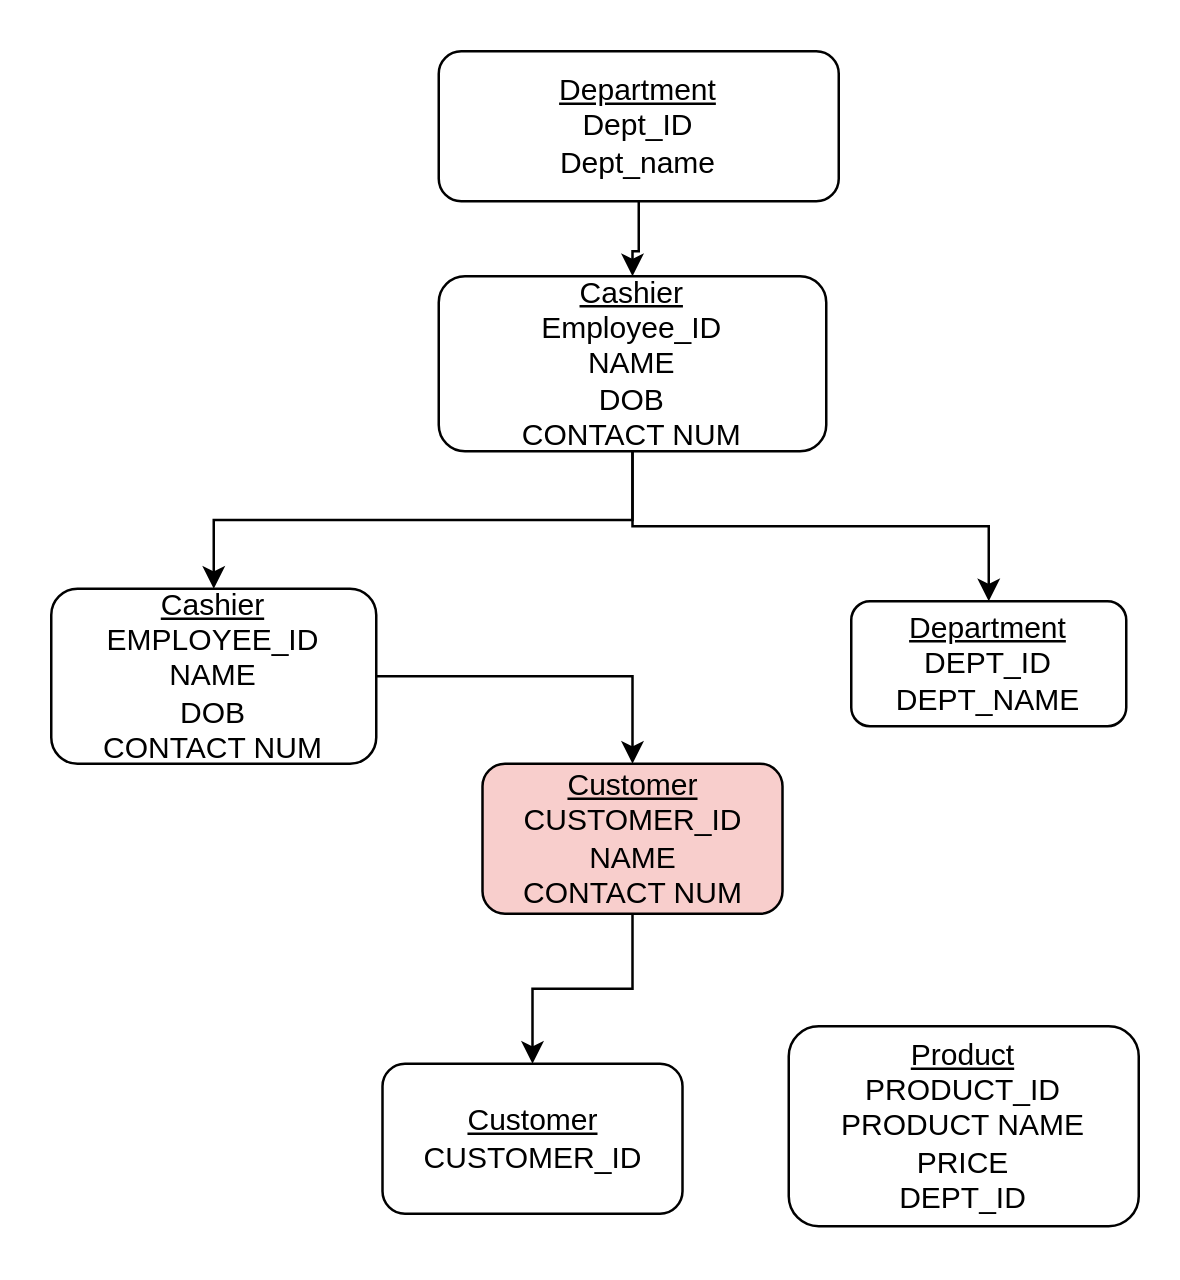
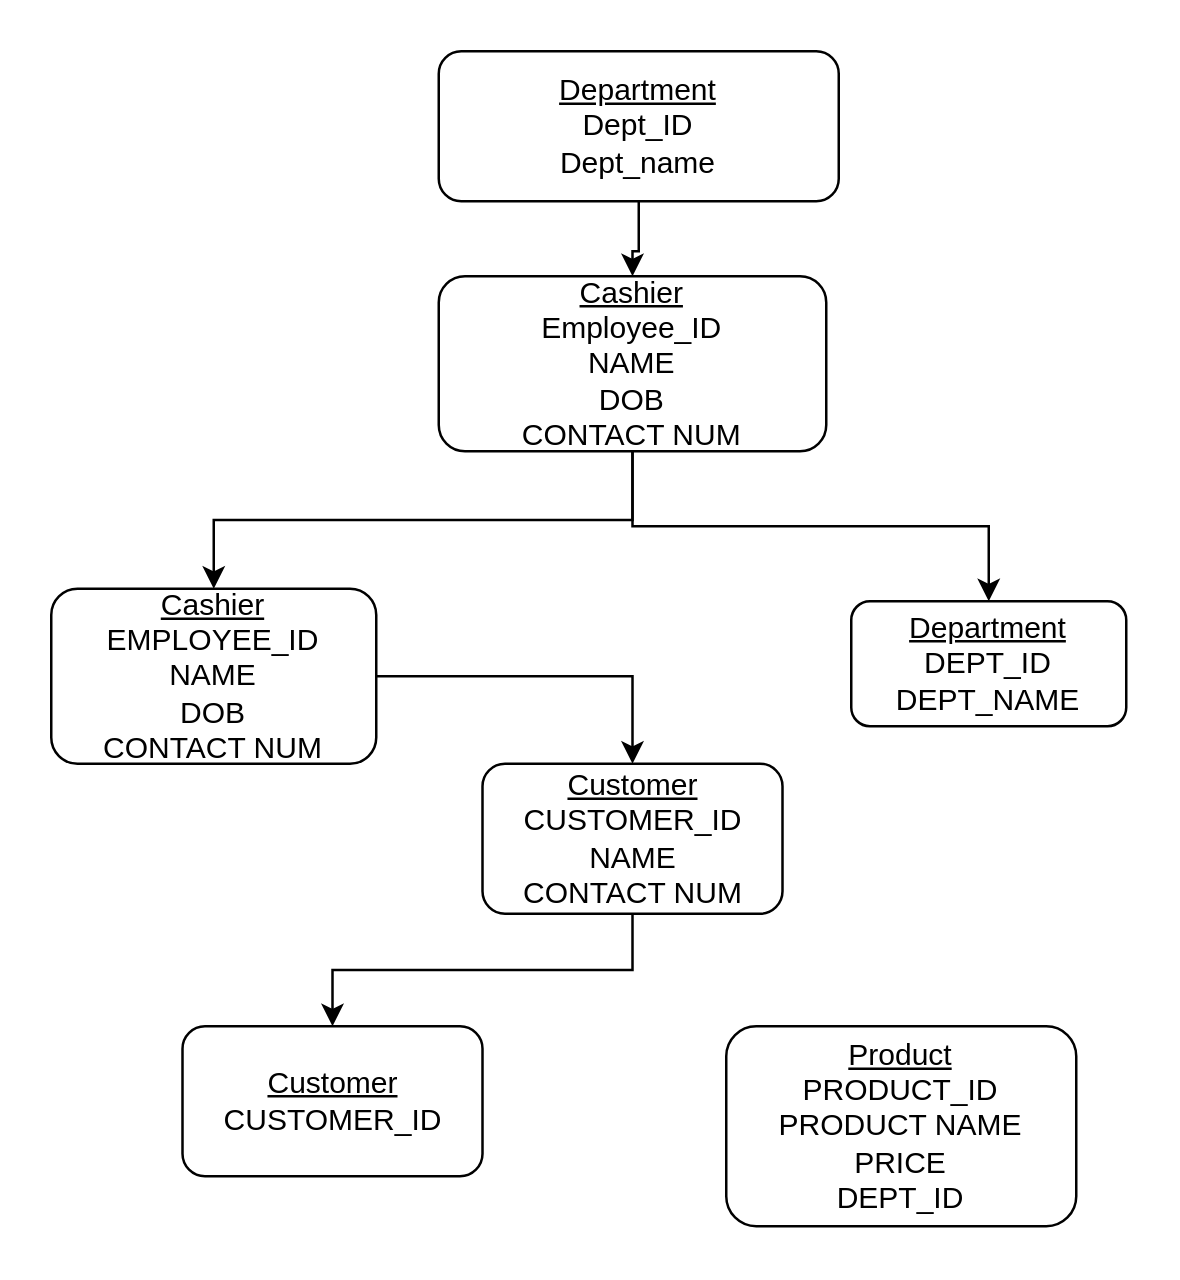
(633, 839) -> (633, 839)
(964, 1126) -> (901, 1126)
(533, 1139) -> (333, 1101)
